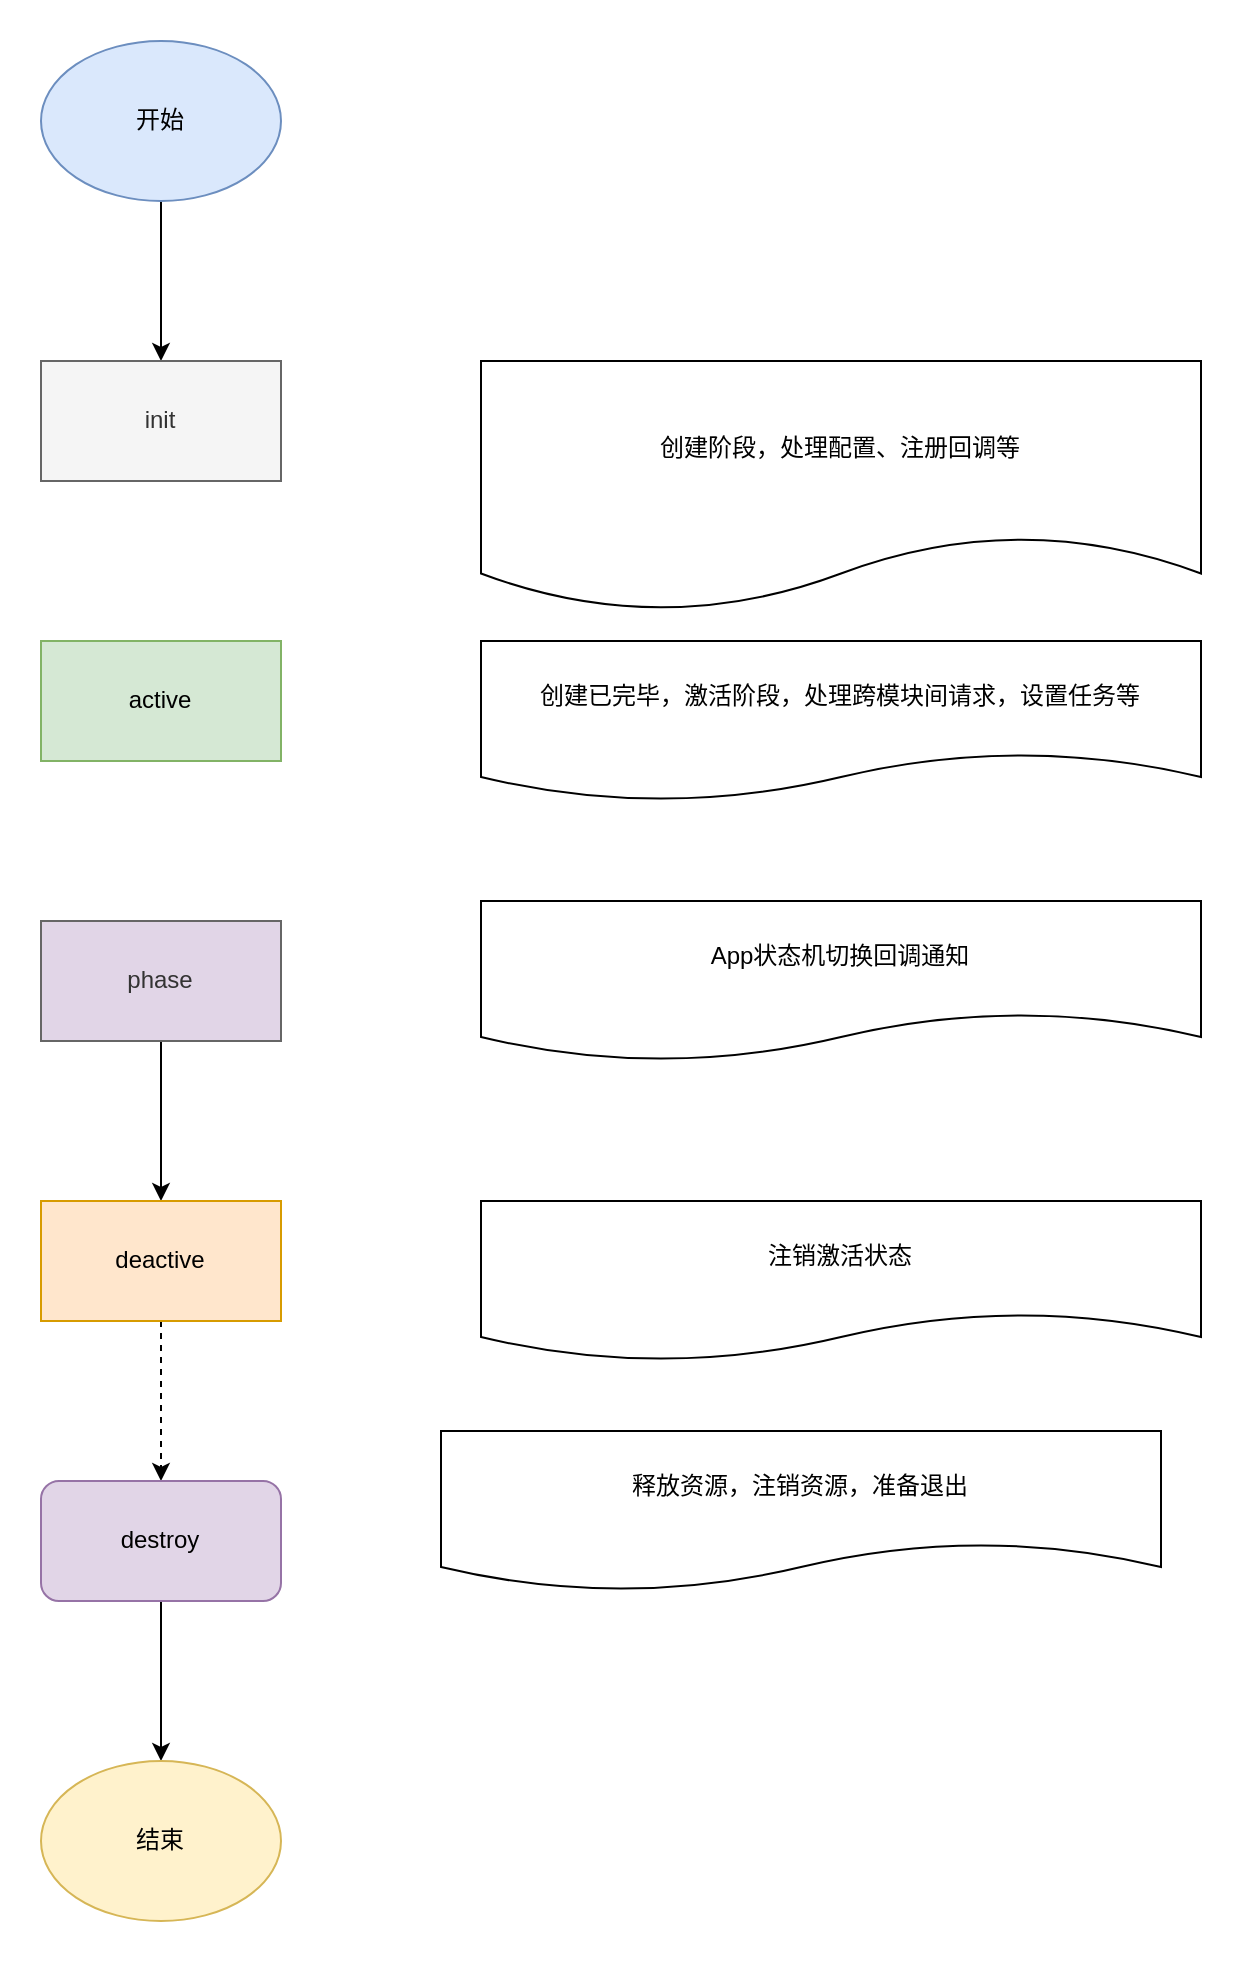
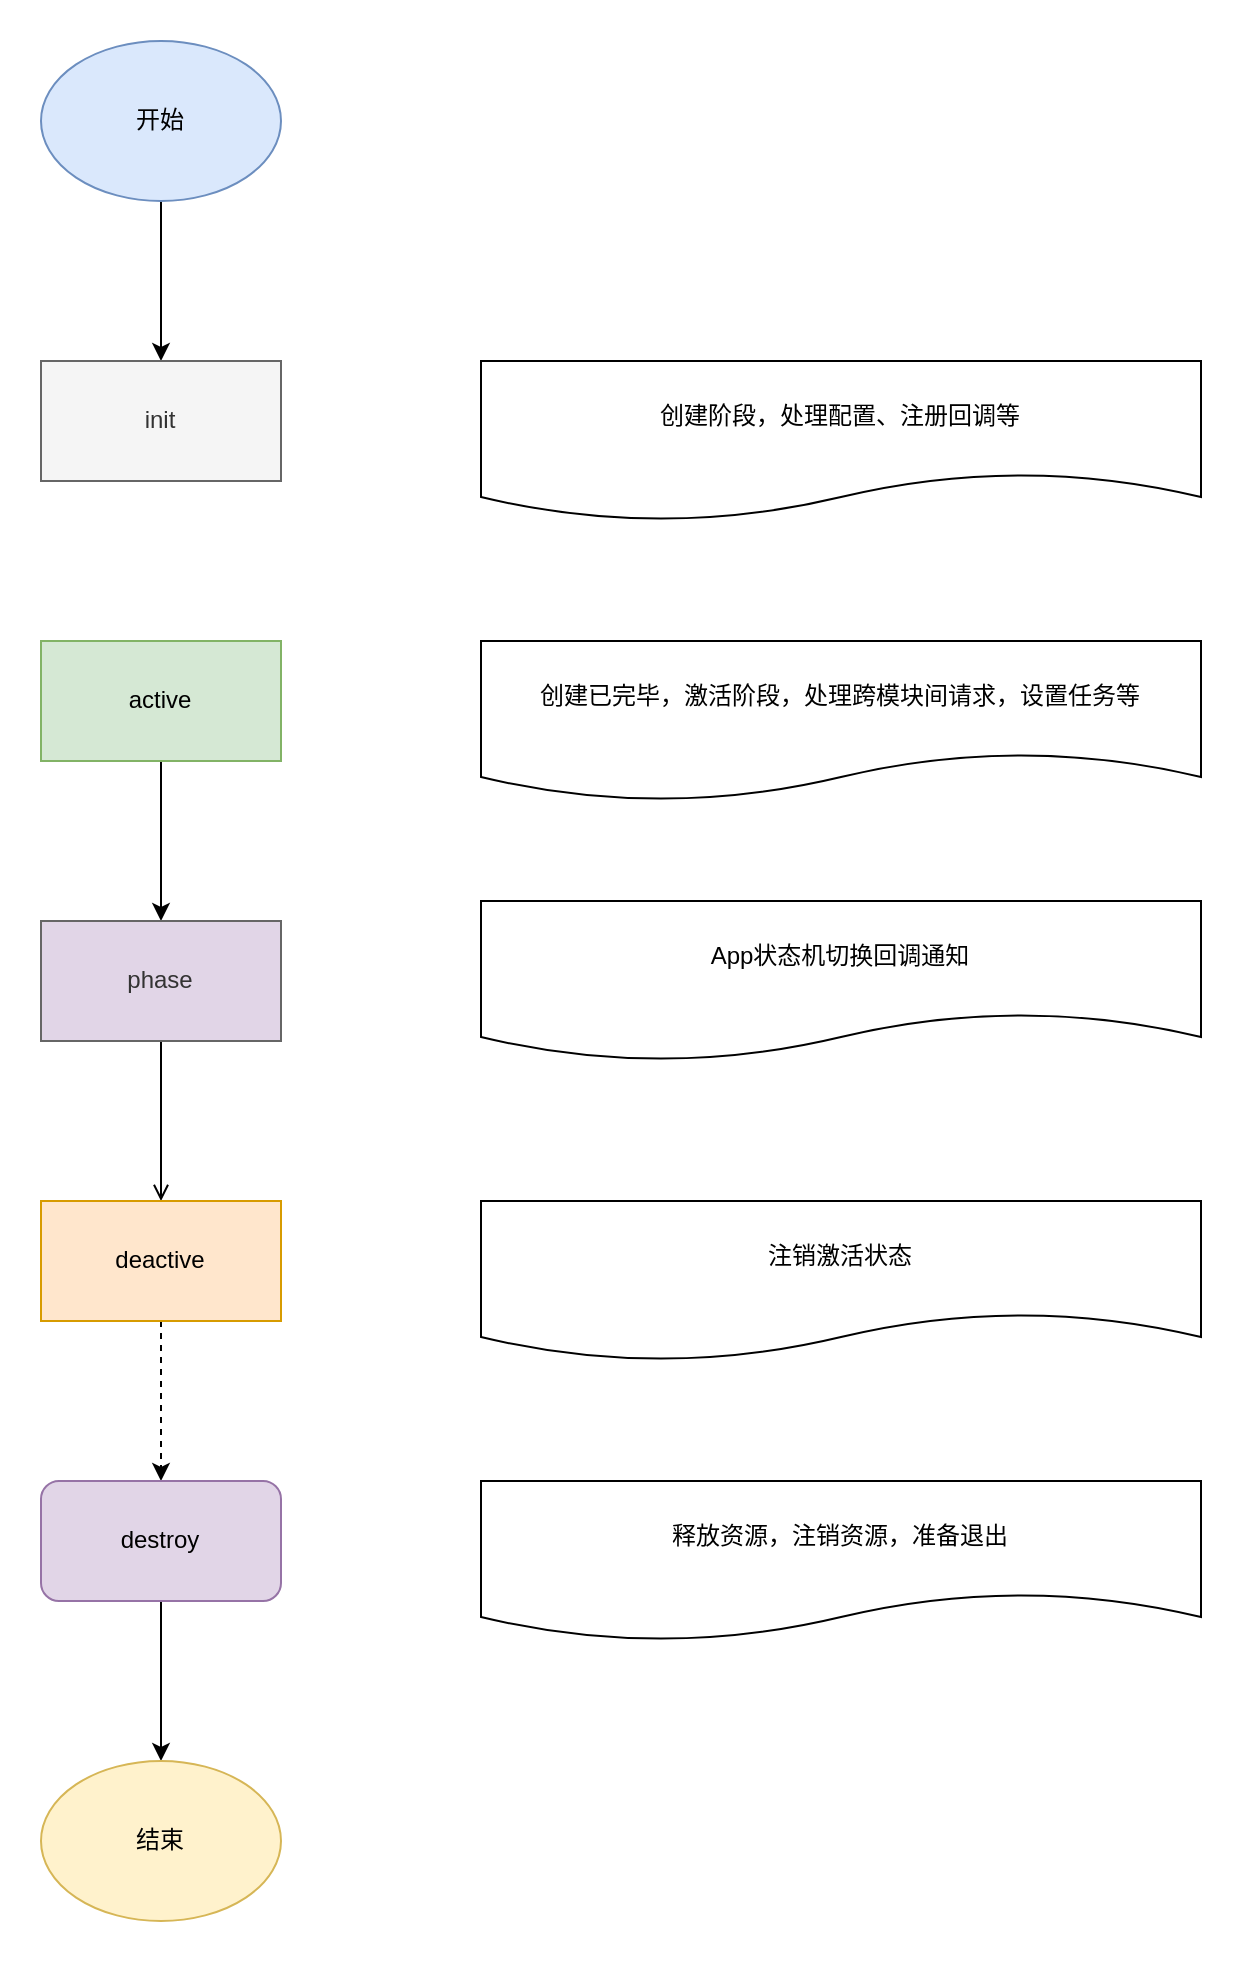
(841, 486) -> (841, 441)
none -> (161, 834)
(161, 1186) -> (161, 1188)
(801, 1511) -> (841, 1561)
